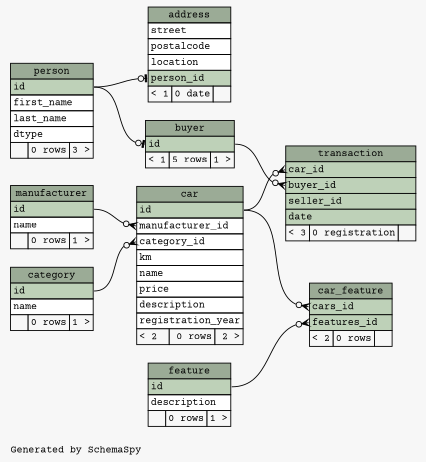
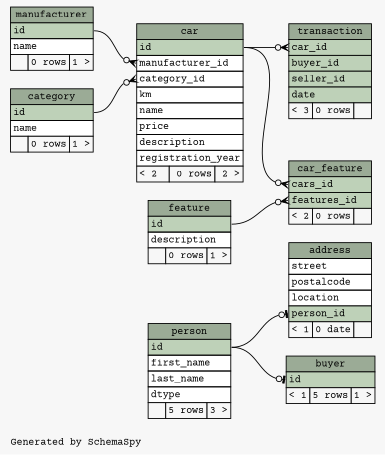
(49, 150) -> (186, 410)
(257, 159) -> none
(354, 233) -> (333, 110)
